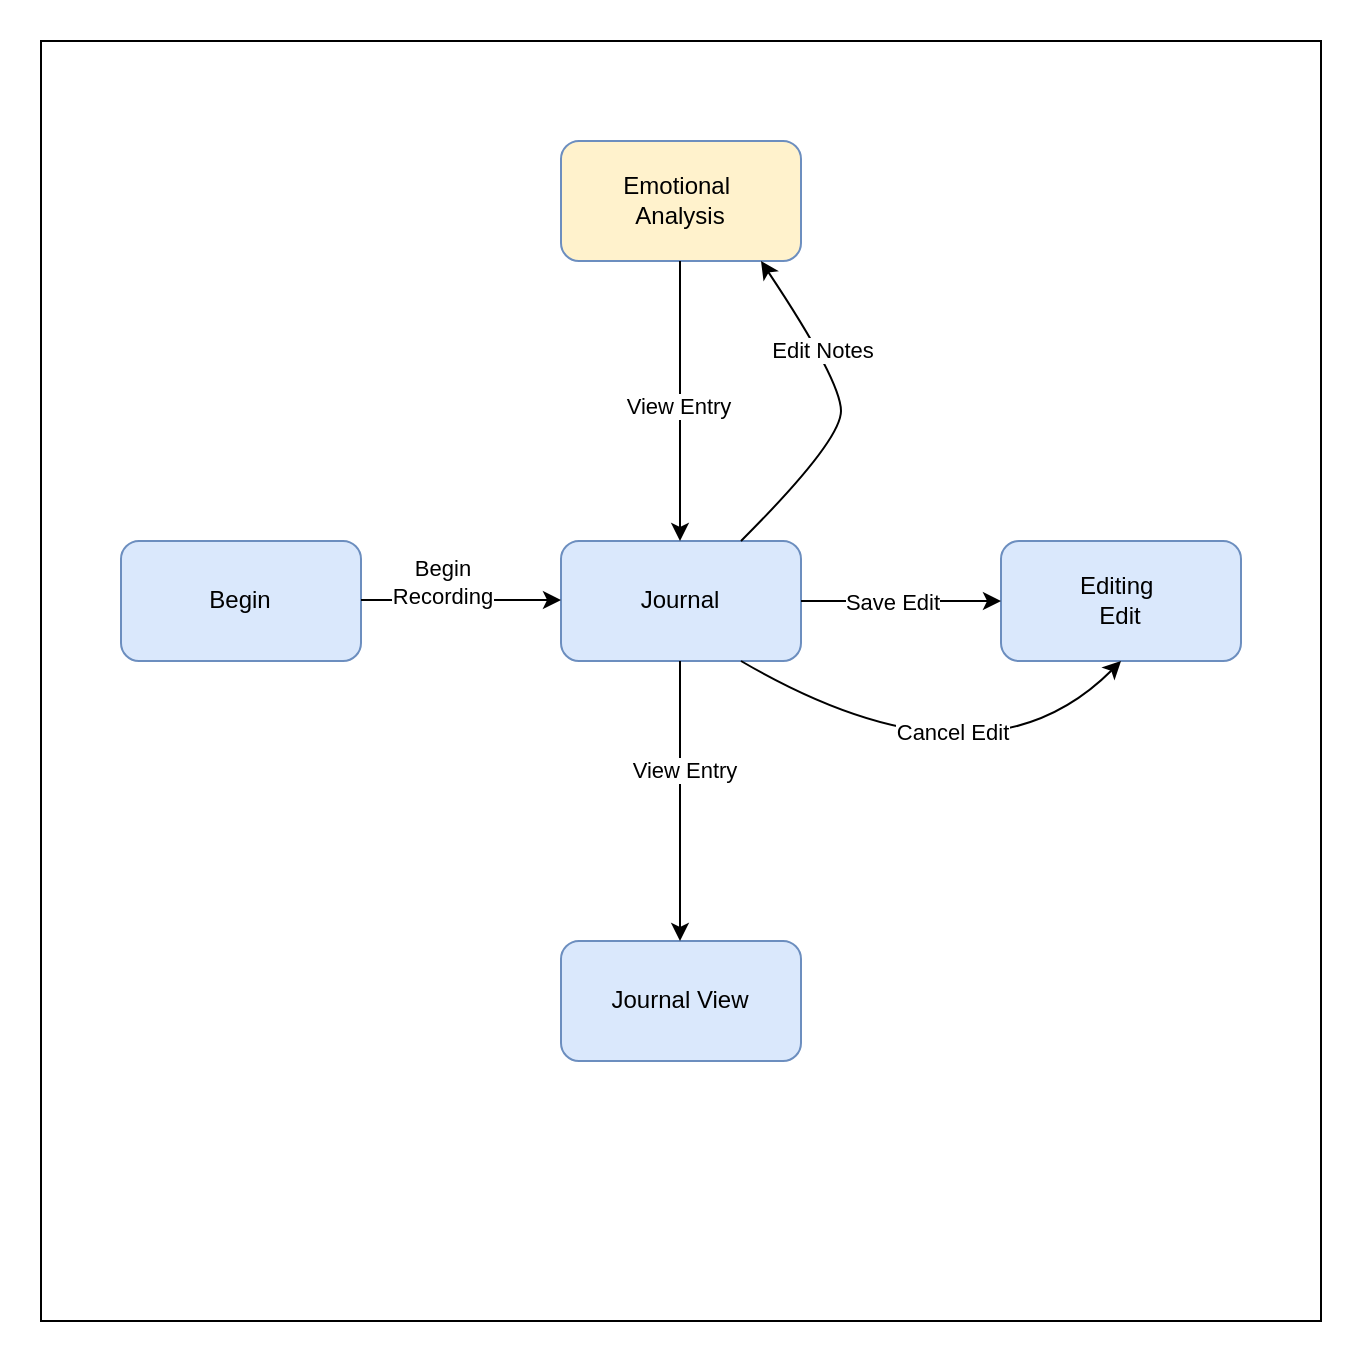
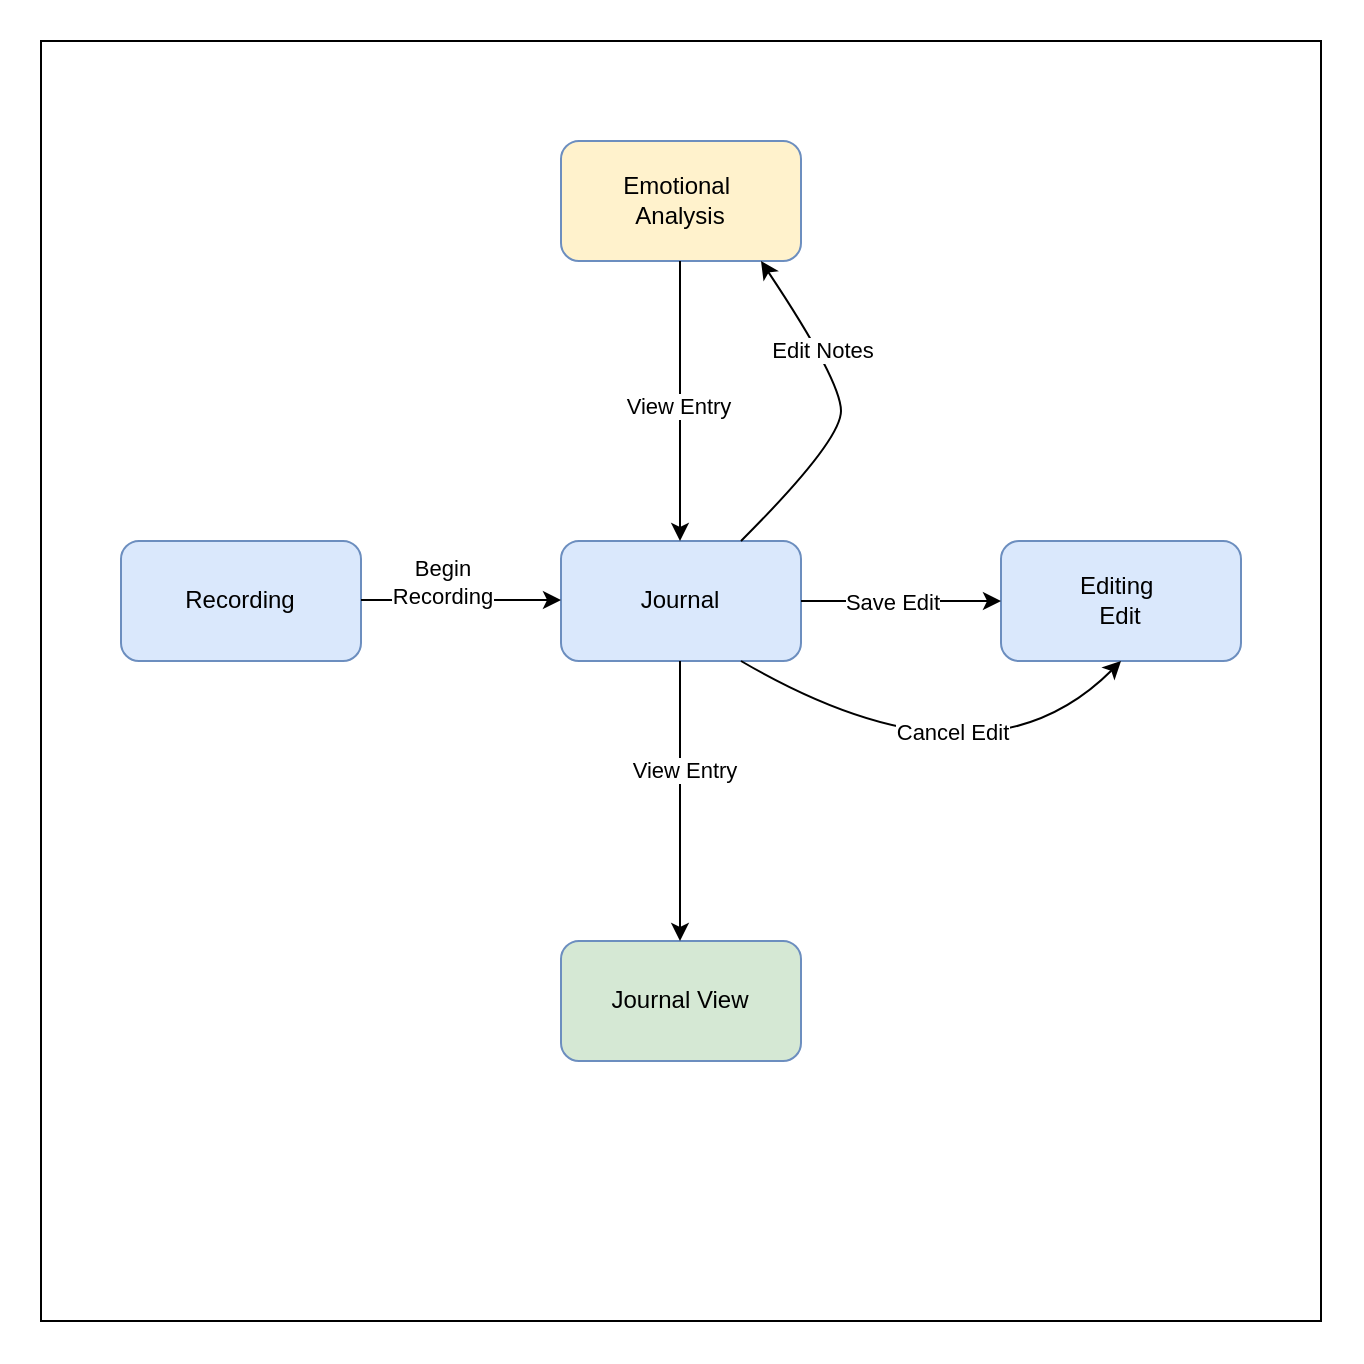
(241, 601) -> (241, 601)
(681, 1001) -> (681, 1001)
